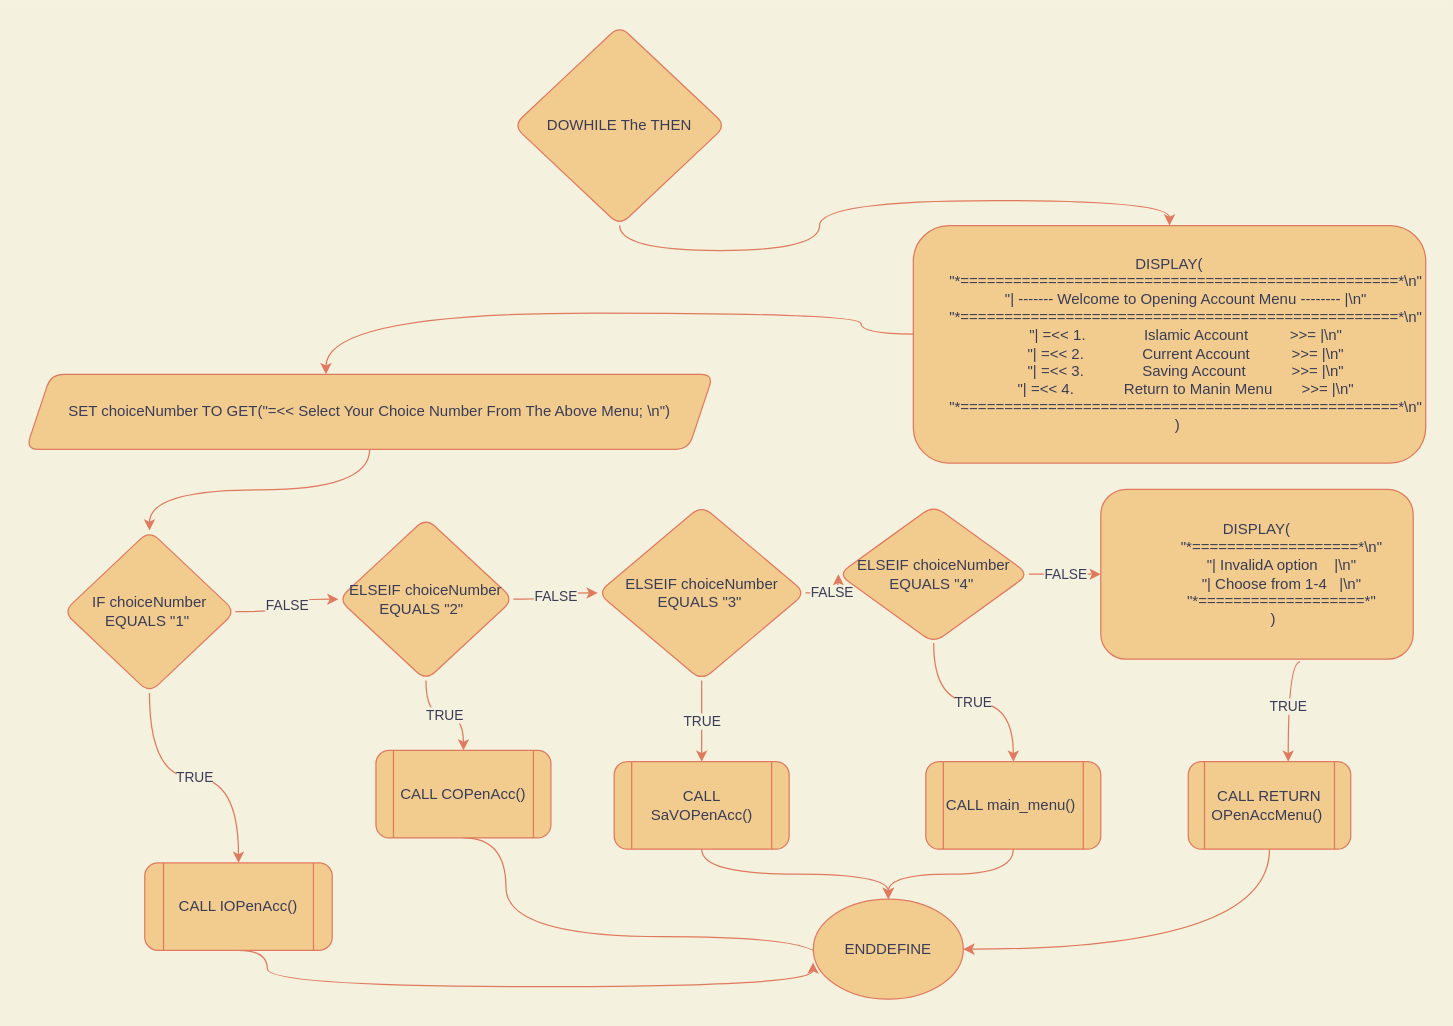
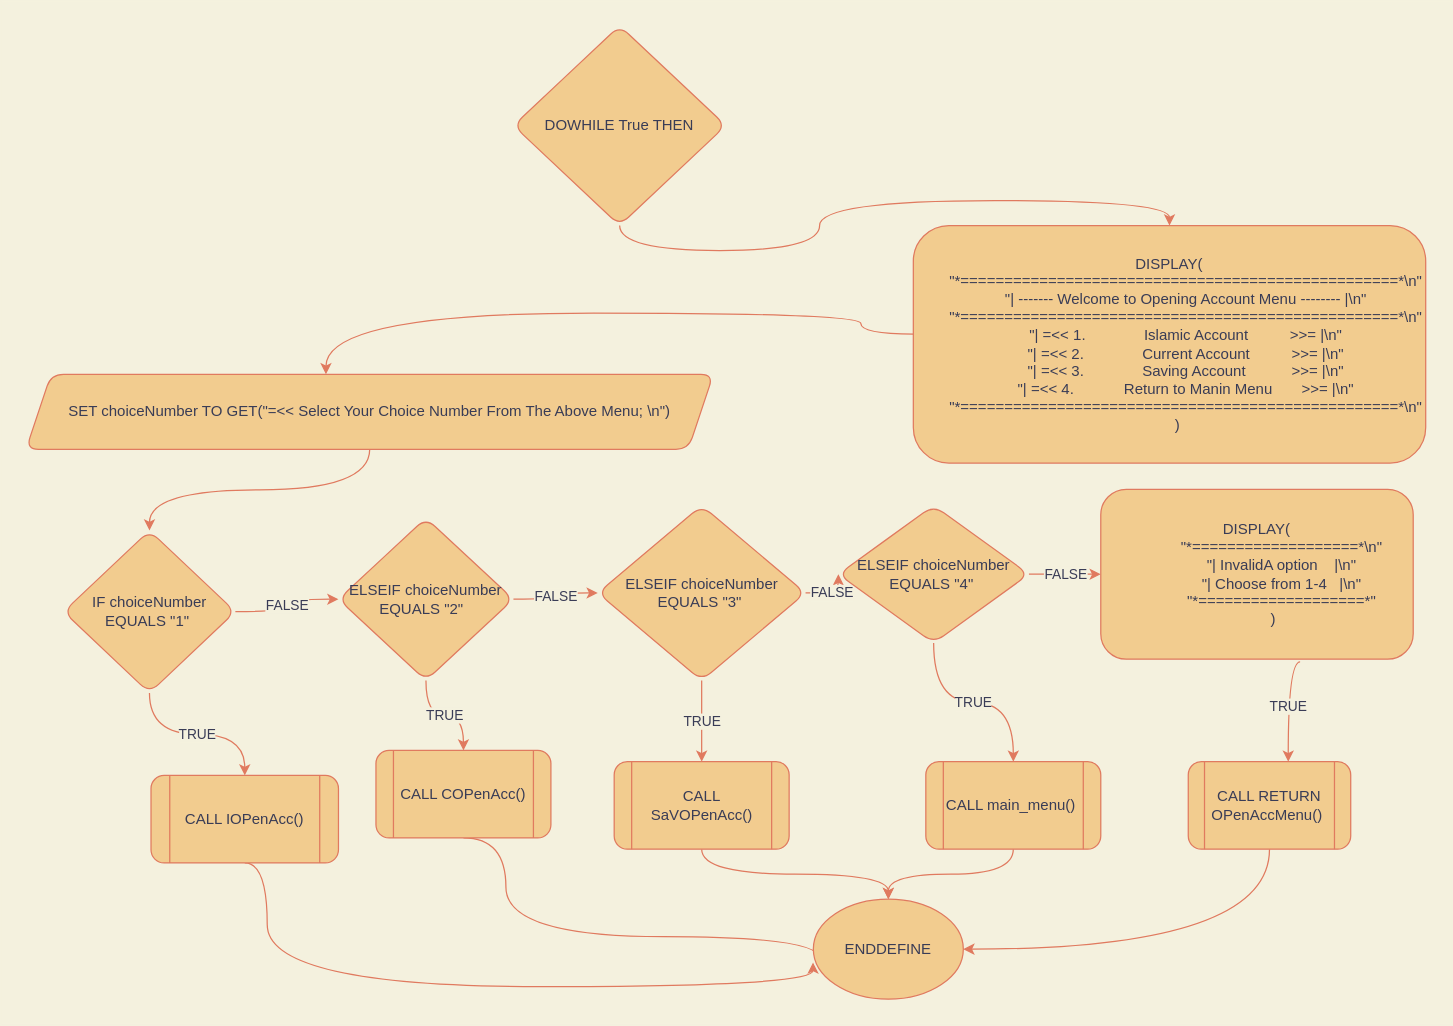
(619, 126) -> (619, 126)
(238, 907) -> (244, 819)
